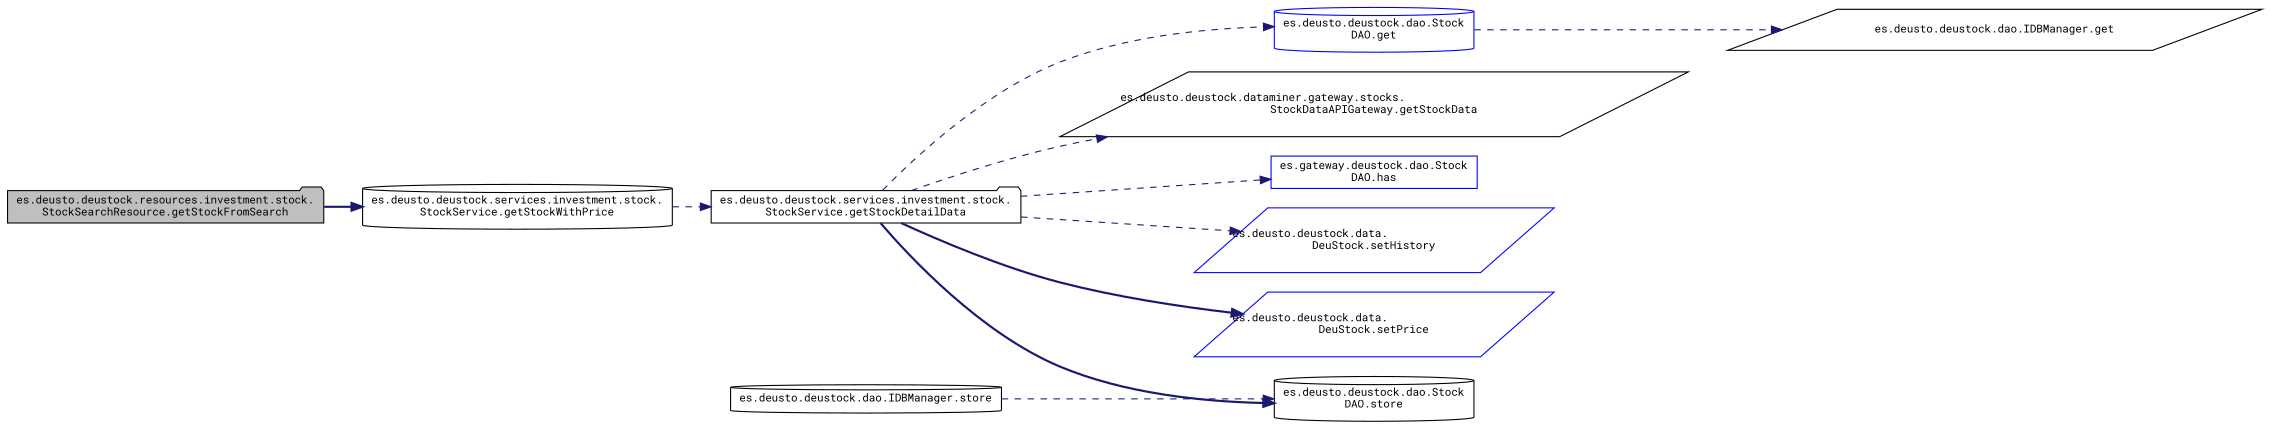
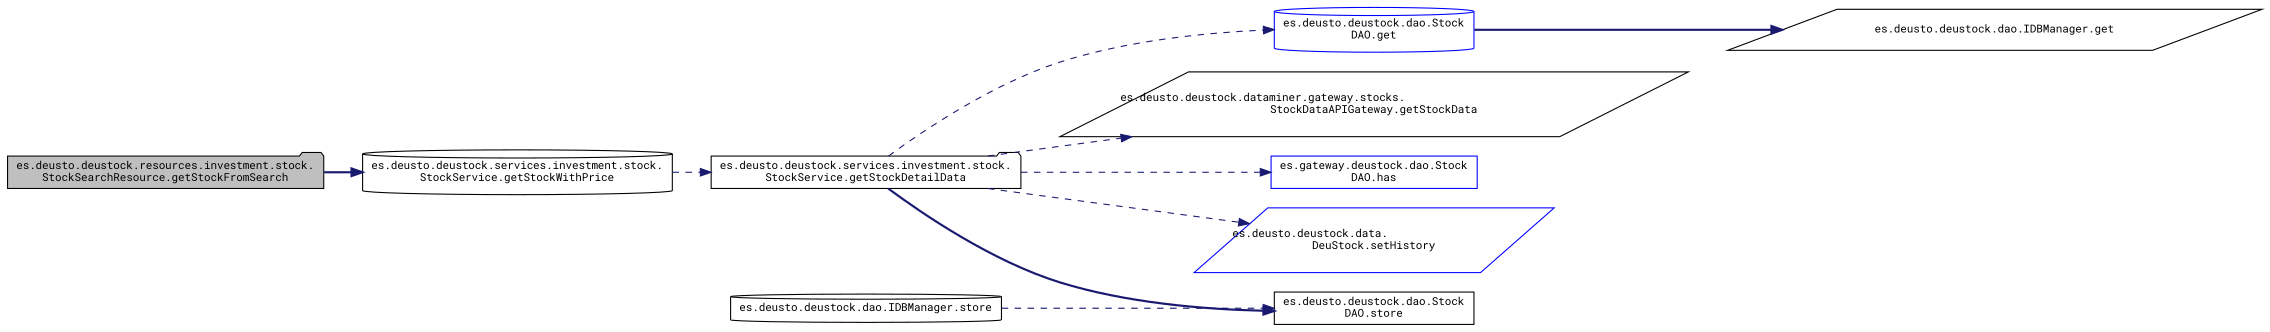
(1623, 30) -> (1623, 30)
(1374, 324) -> none
(1374, 399) -> (1374, 308)
